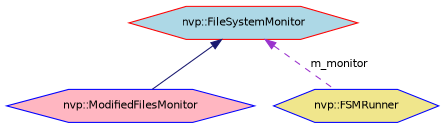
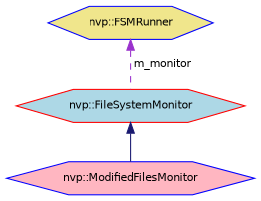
(304, 68) -> (131, 70)
